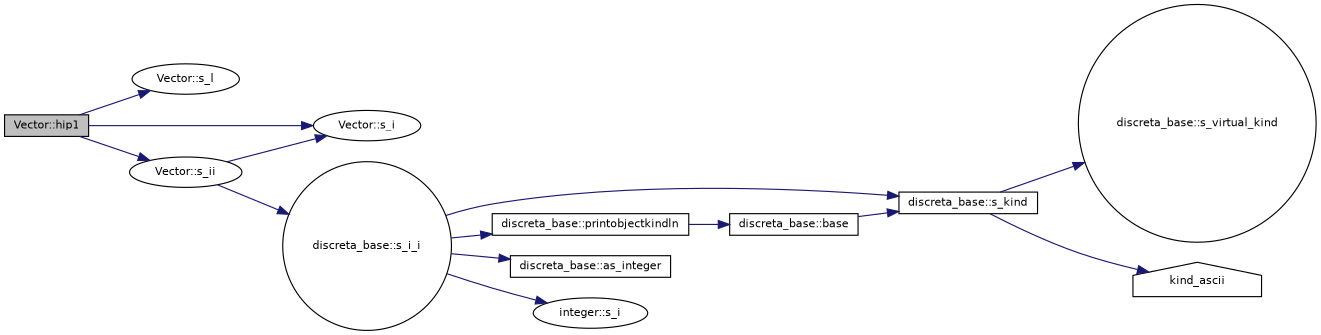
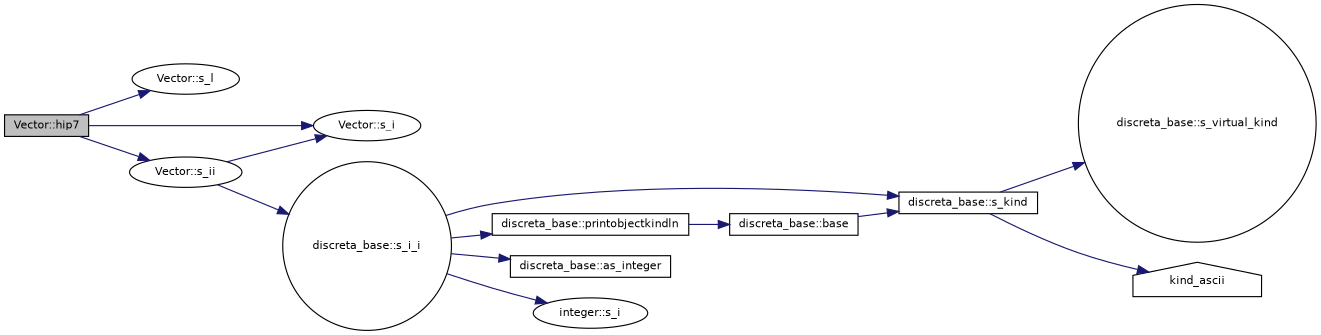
(47, 126) -> (47, 126)
